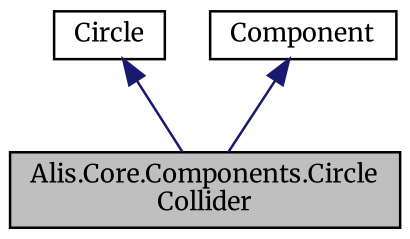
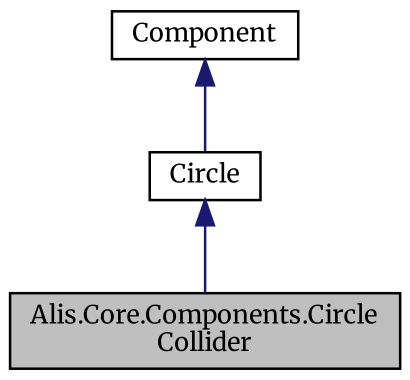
(252, 116) -> (205, 119)
